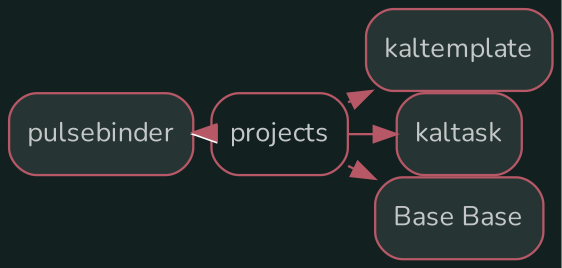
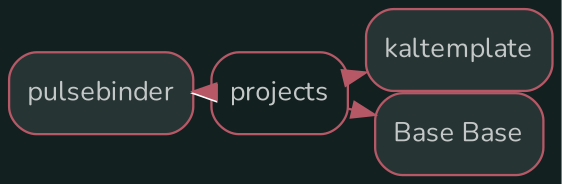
(459, 134) -> none
